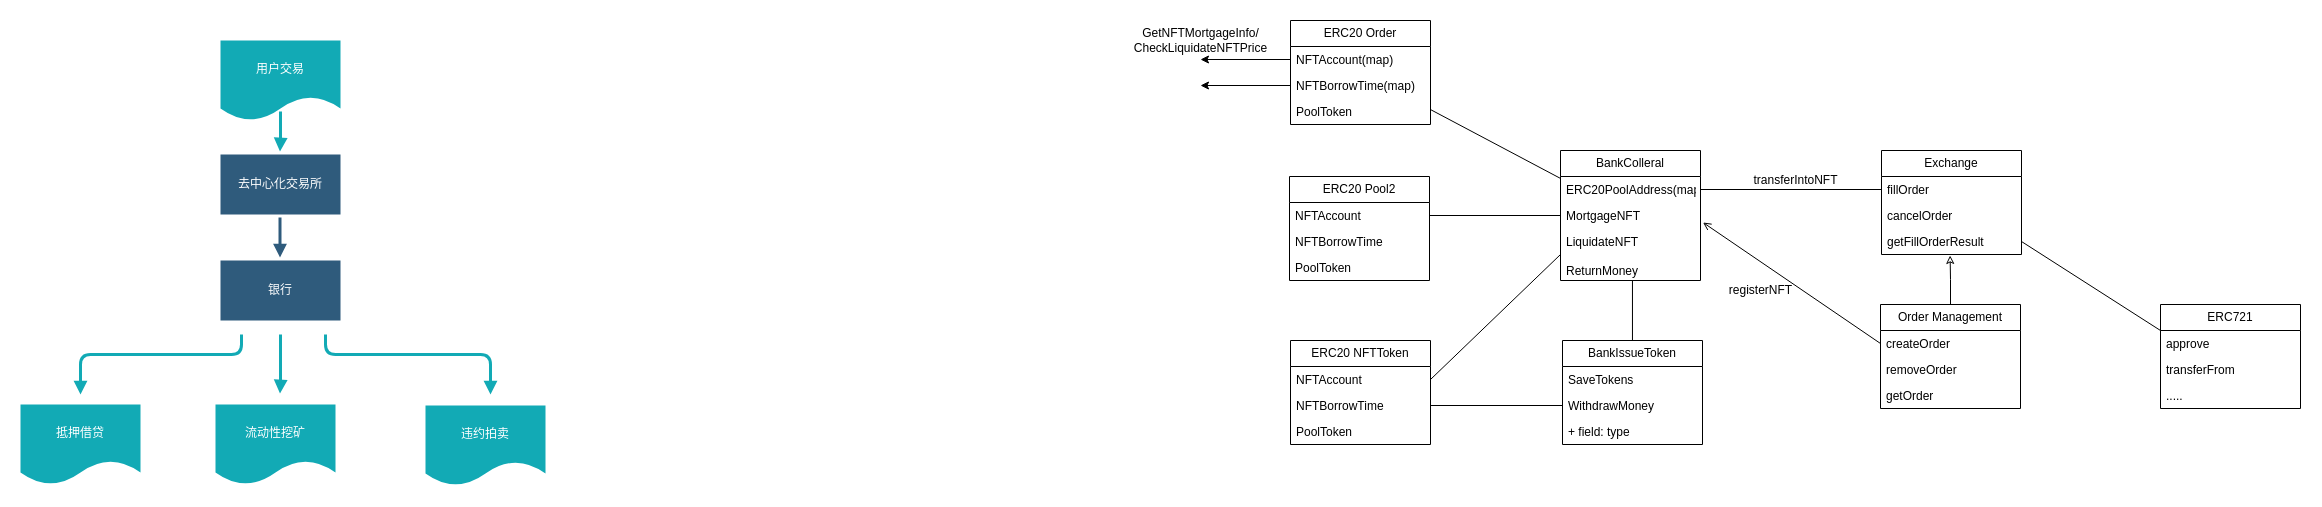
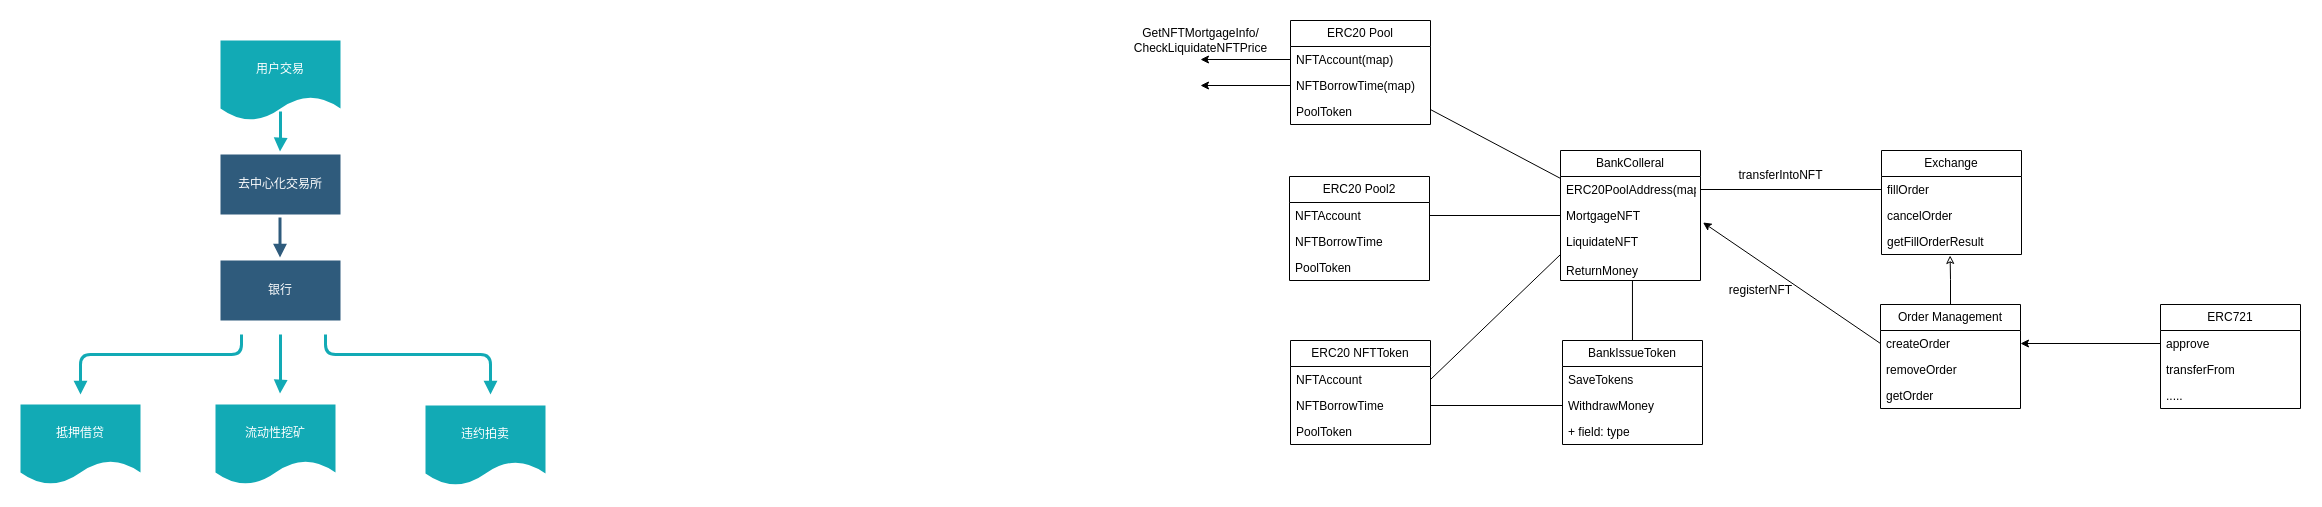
(1361, 34) -> (1361, 34)
(1796, 181) -> (1781, 176)
(1707, 225) -> (1709, 227)
(2090, 285) -> none
none -> (2094, 344)
